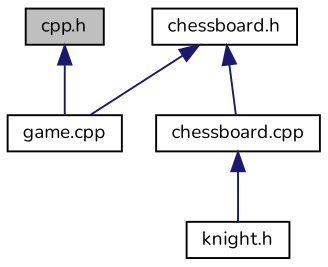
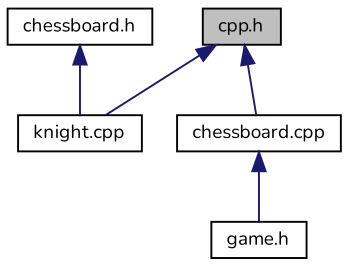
(233, 90) -> (252, 90)
(65, 133) -> (80, 133)
(238, 240) -> (259, 240)
